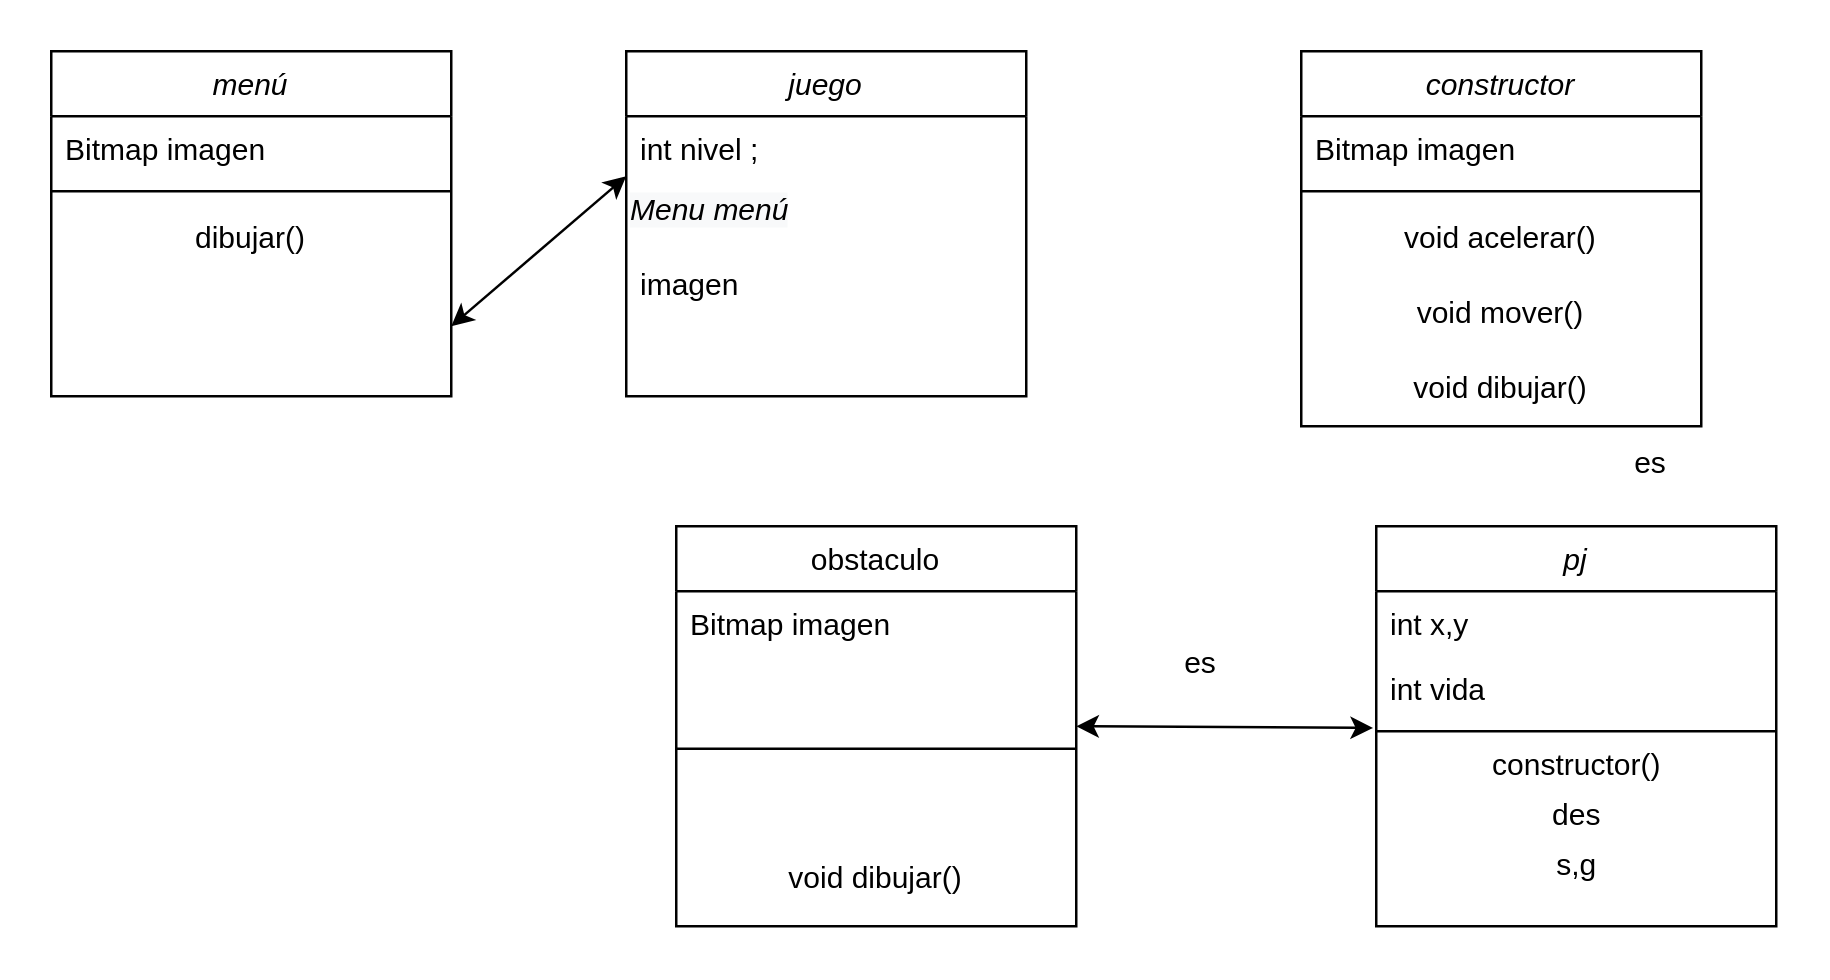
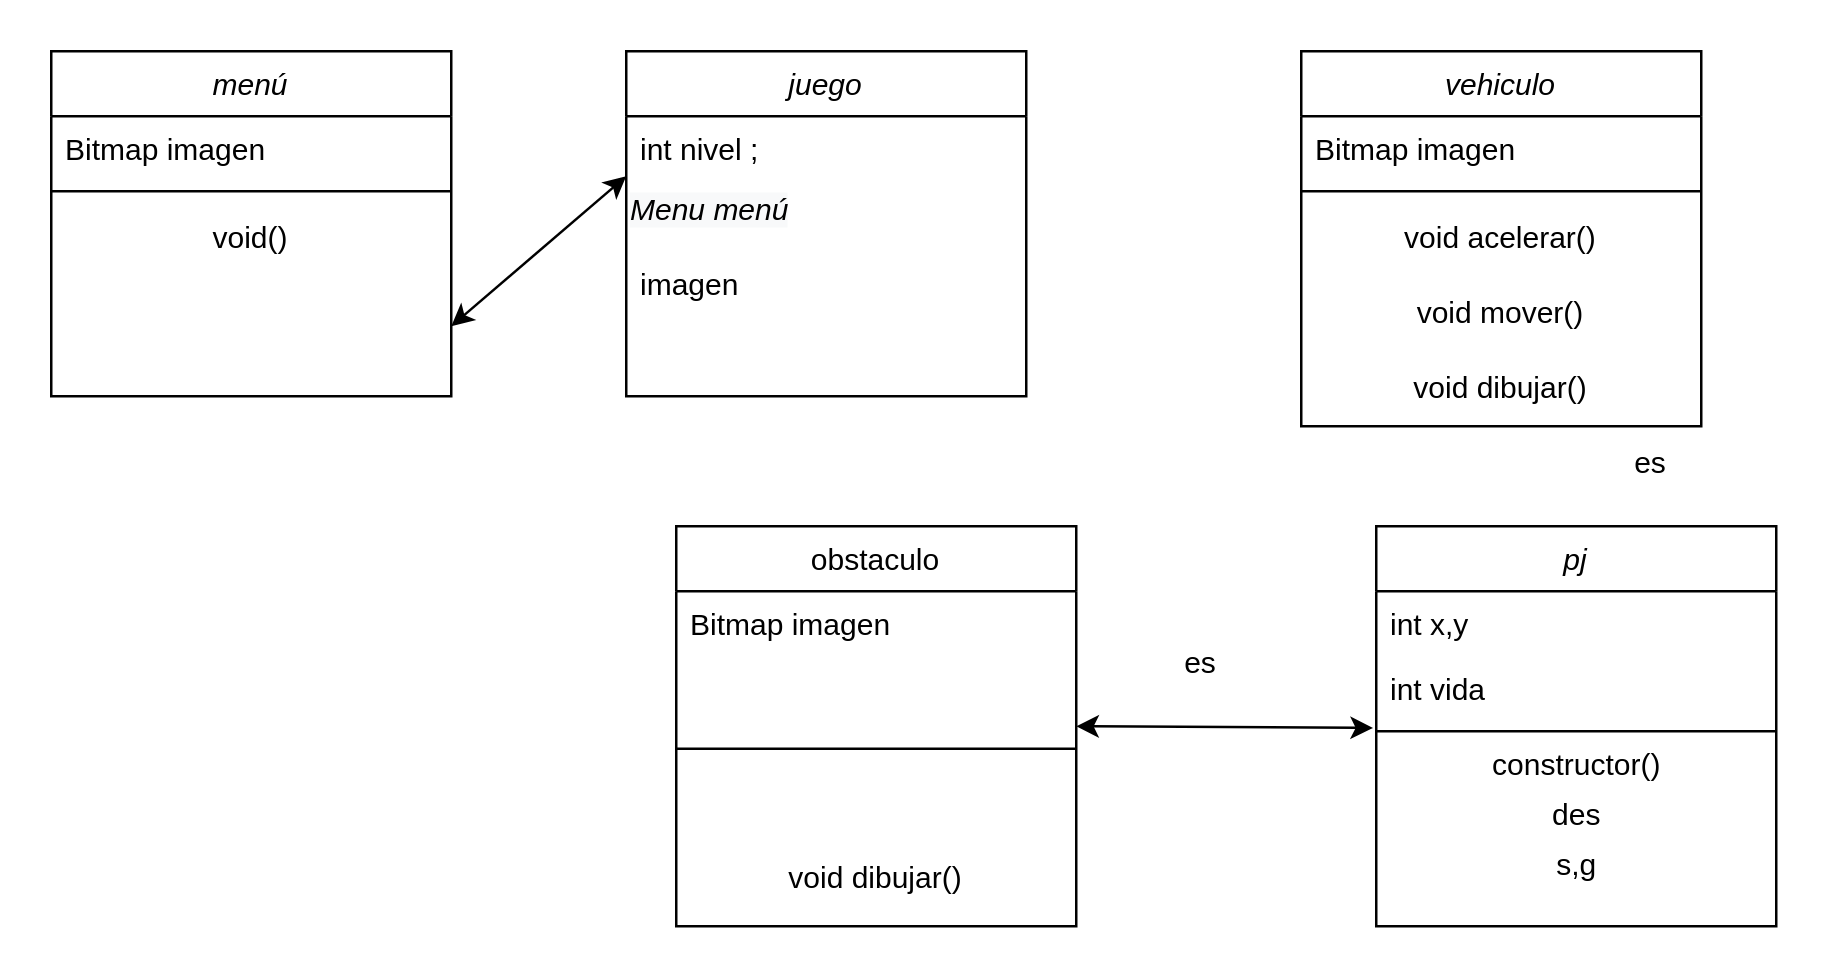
(1500, 85) -> (1500, 85)
(251, 239) -> (251, 239)
